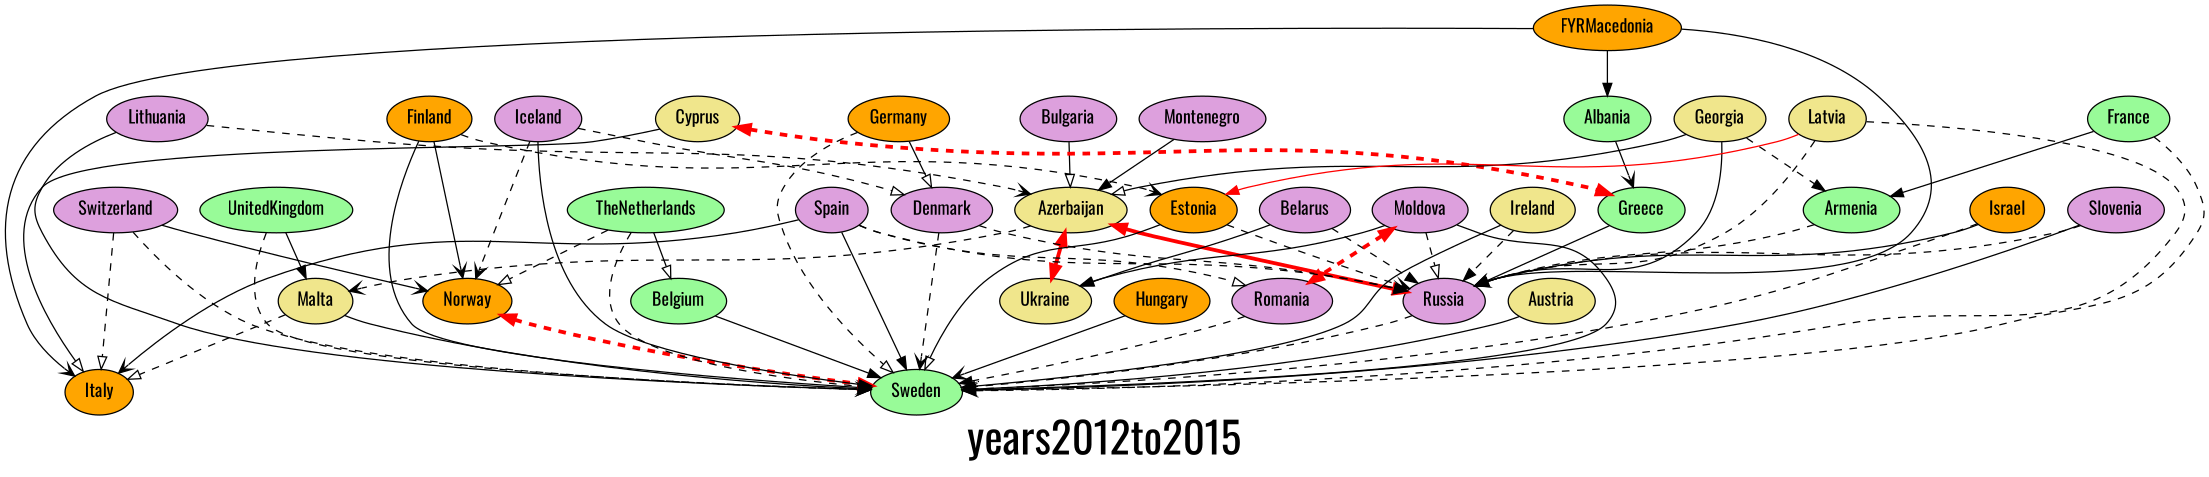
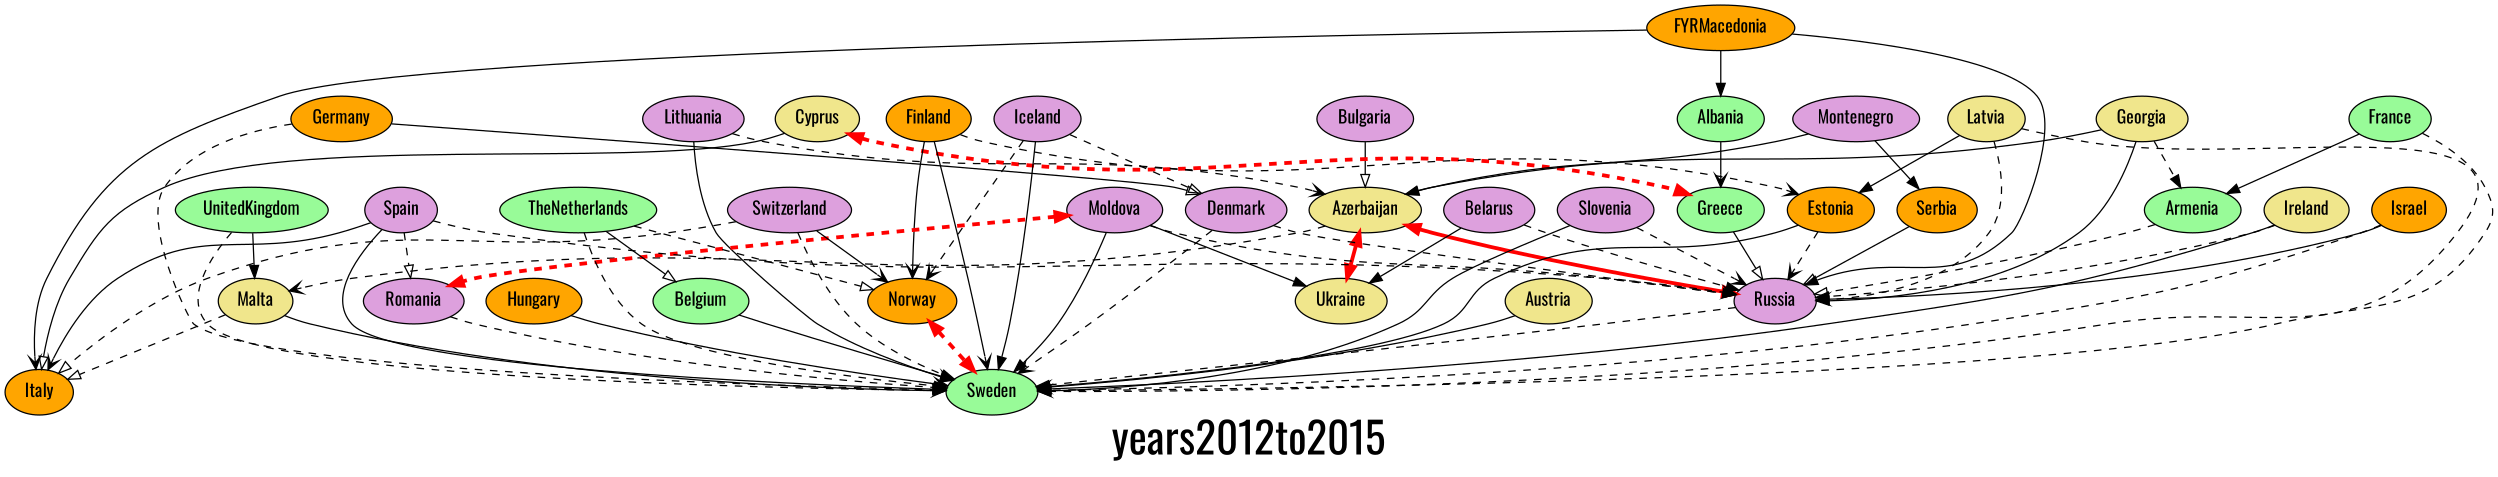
(1561, 167) -> (1913, 162)
none -> (1937, 210)
